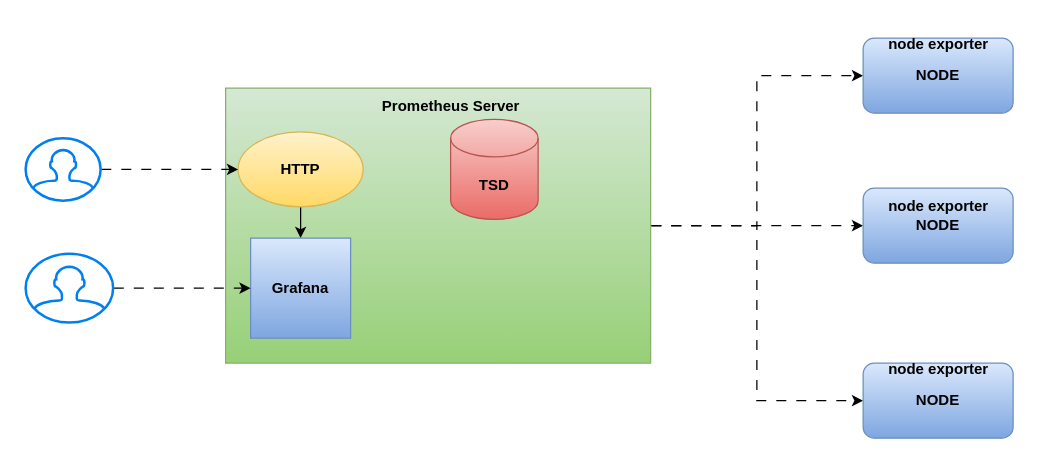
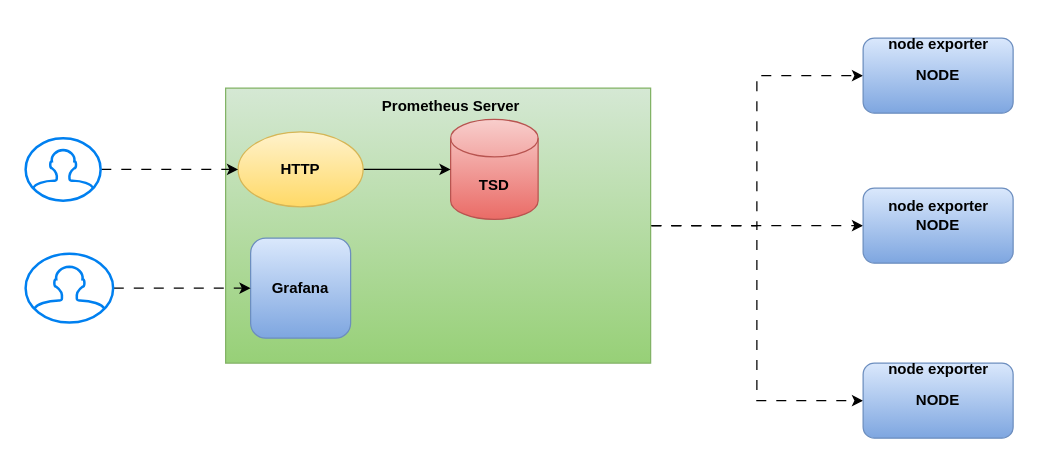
(301, 227) -> (402, 169)
(301, 288) -> (301, 288)
